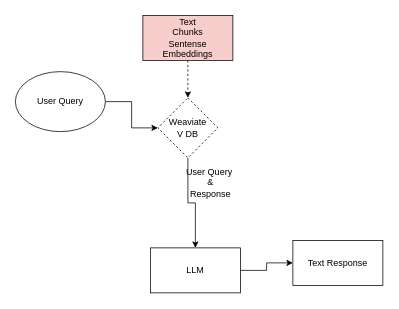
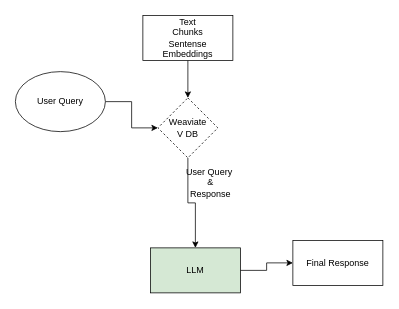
(188, 38) -> (188, 38)
(188, 77) -> (188, 77)
(338, 263) -> (338, 263)
(195, 270) -> (195, 270)
